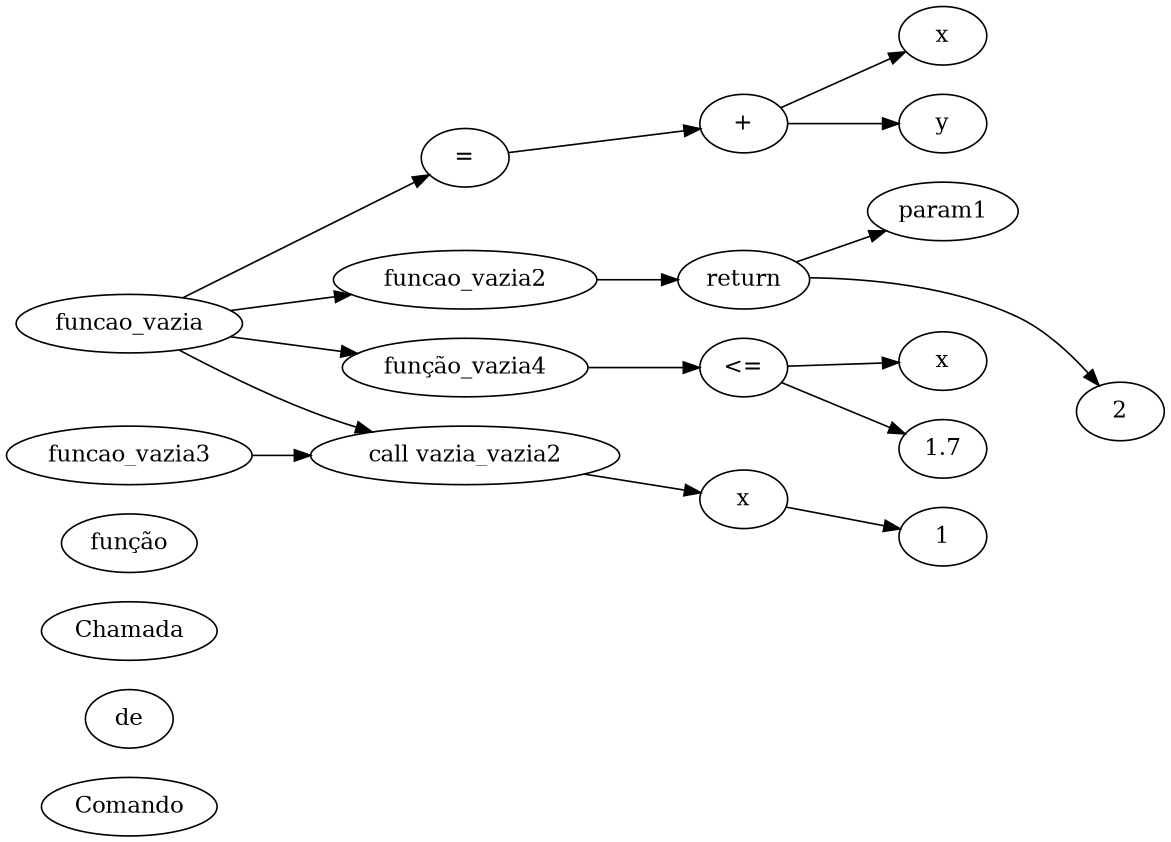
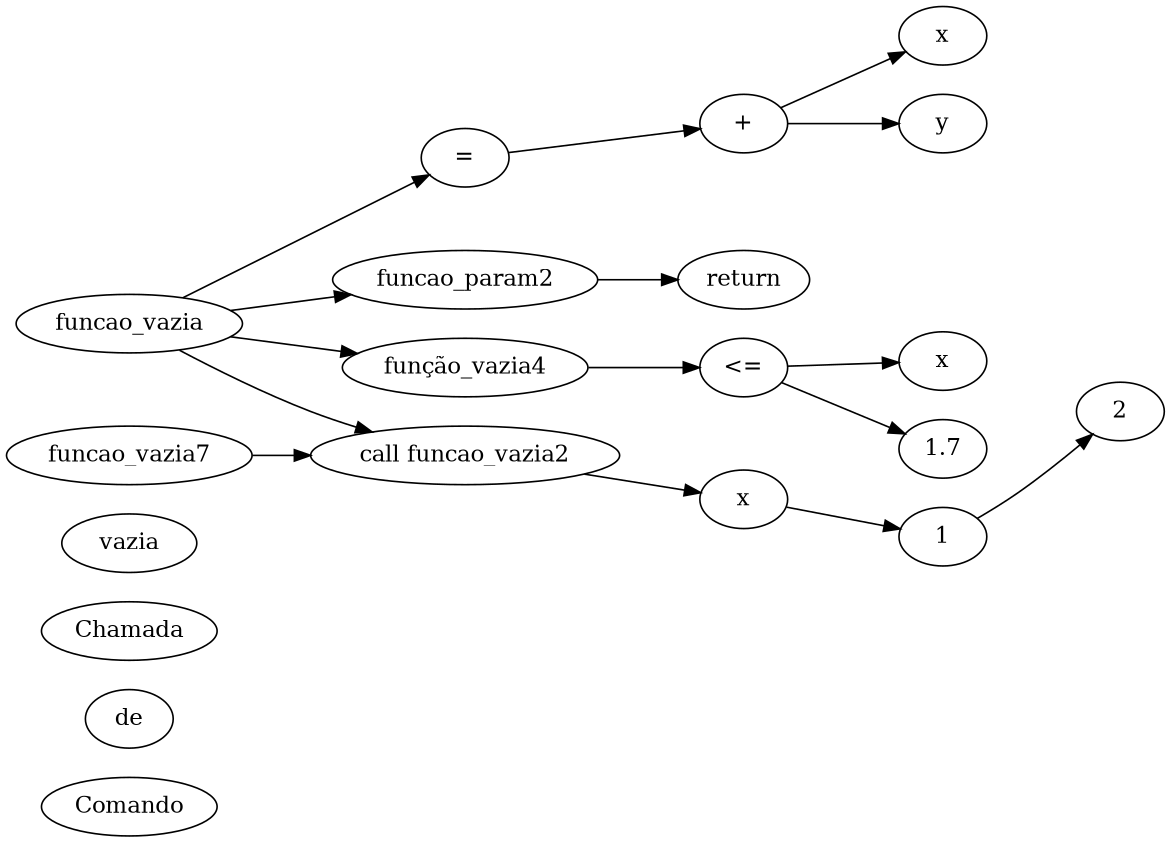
(943, 211) -> none
(465, 280) -> (465, 280)
(960, 296) -> (1030, 484)
(129, 455) -> (129, 455)
(465, 455) -> (465, 455)
(129, 543) -> (129, 543)
